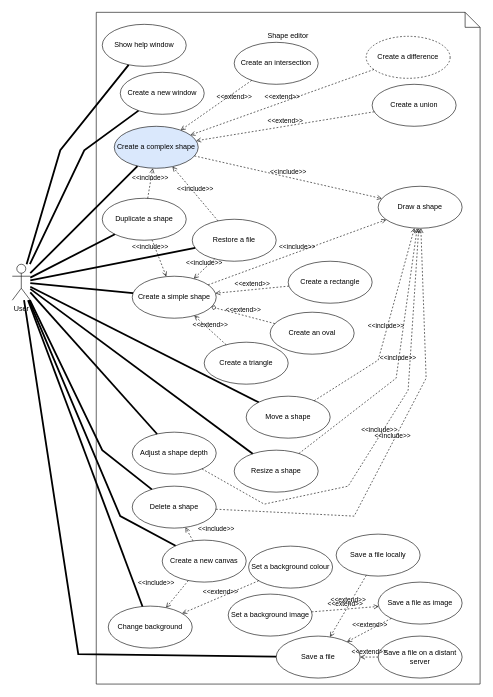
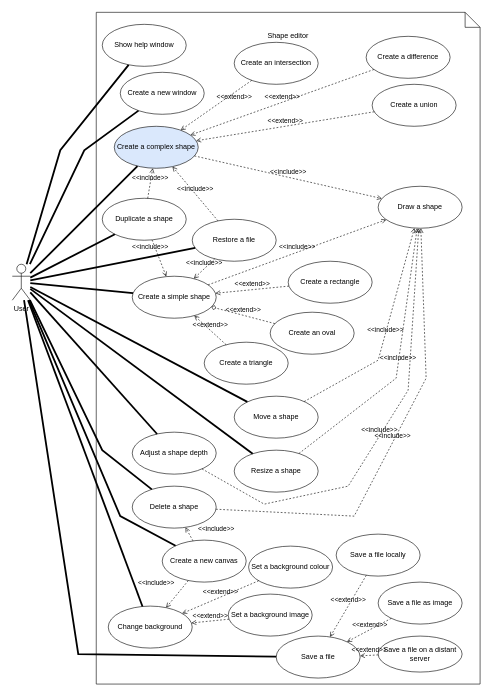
(408, 57) -> (408, 57)
(288, 417) -> (276, 417)
(342, 610) -> (211, 621)
(420, 657) -> (420, 654)
